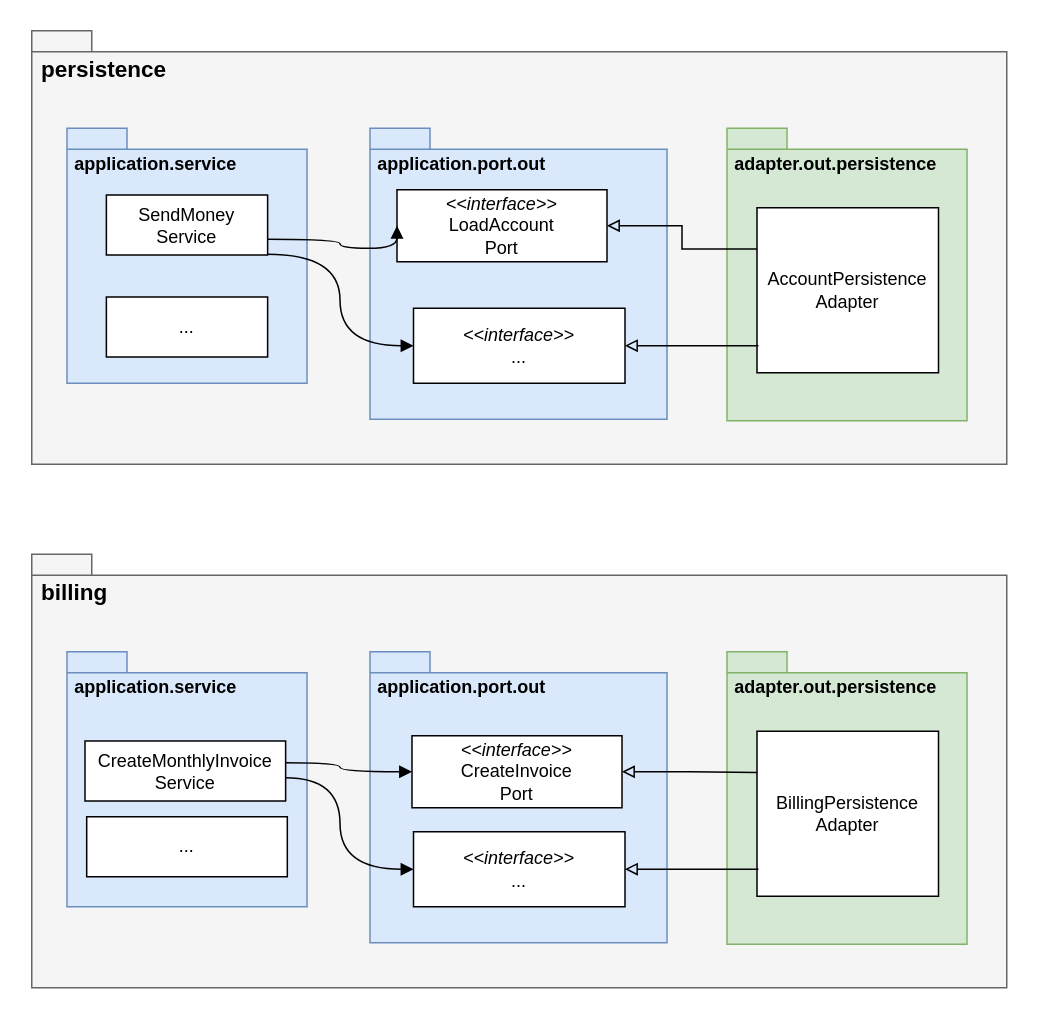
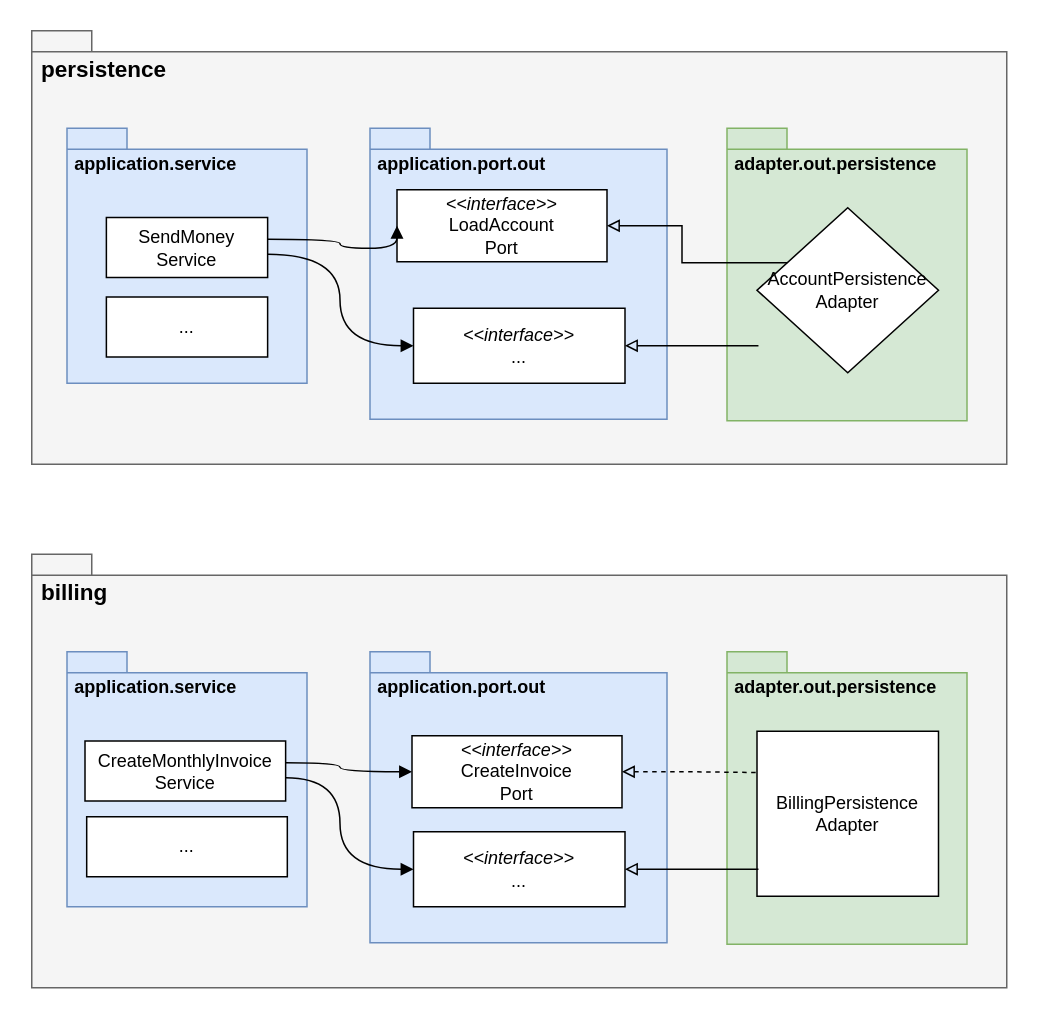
(187, 225) -> (187, 248)
(848, 290) -> (848, 290)
(694, 772) -> (694, 772)
